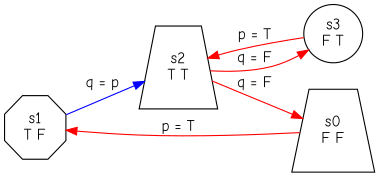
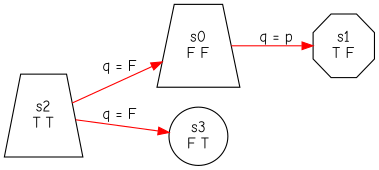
(261, 45) -> none
(100, 100) -> none
(178, 127) -> (276, 38)
